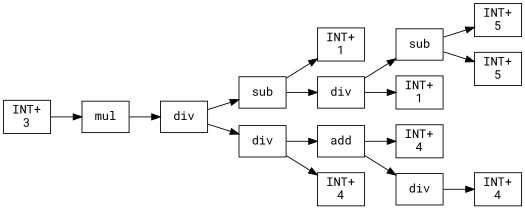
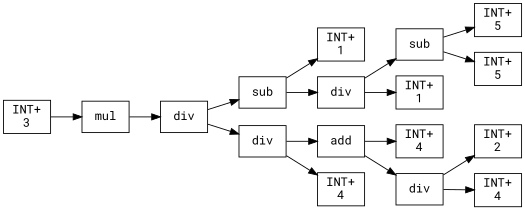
none -> (498, 141)
